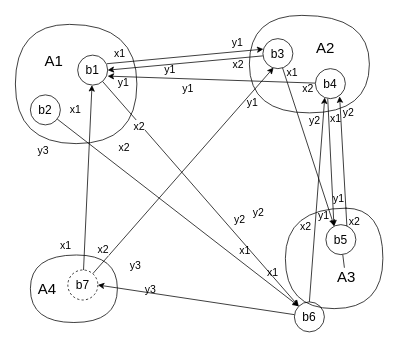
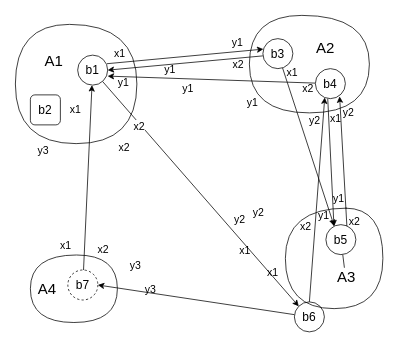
(45, 110) -> (45, 110)
(180, 174) -> none
(176, 211) -> none
